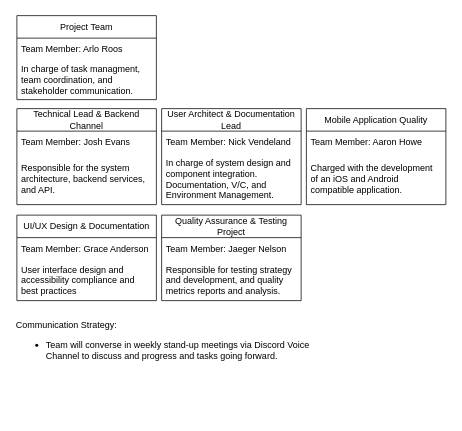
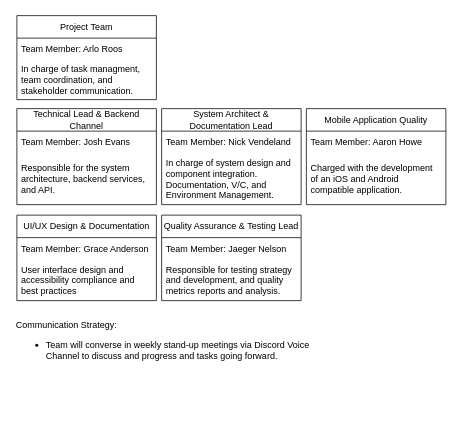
(231, 120) -> (231, 120)
(231, 226) -> (231, 226)
